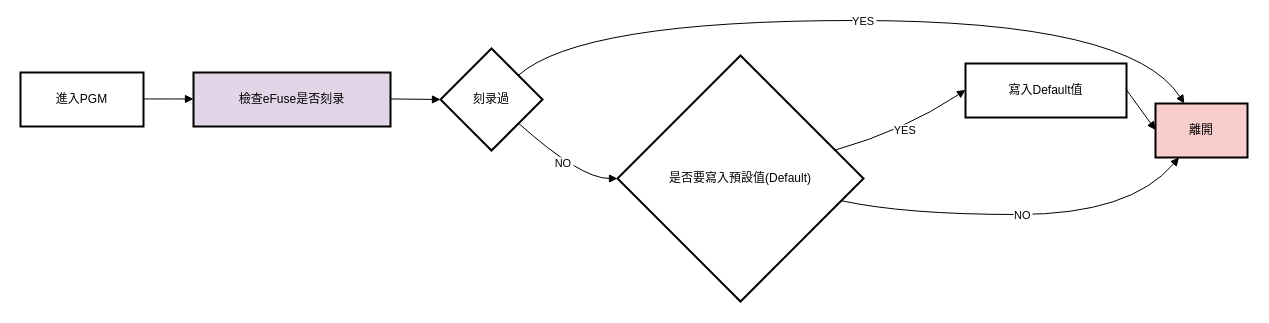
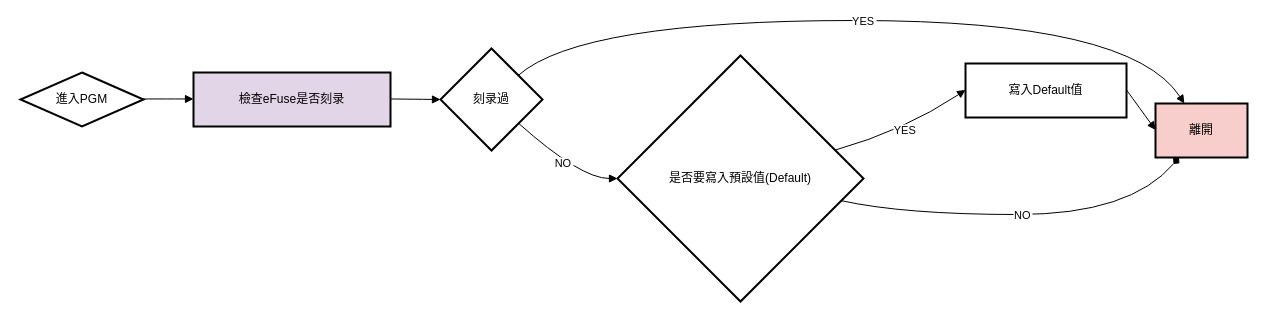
(82, 100) -> (82, 100)
(1172, 165) -> (1173, 165)
